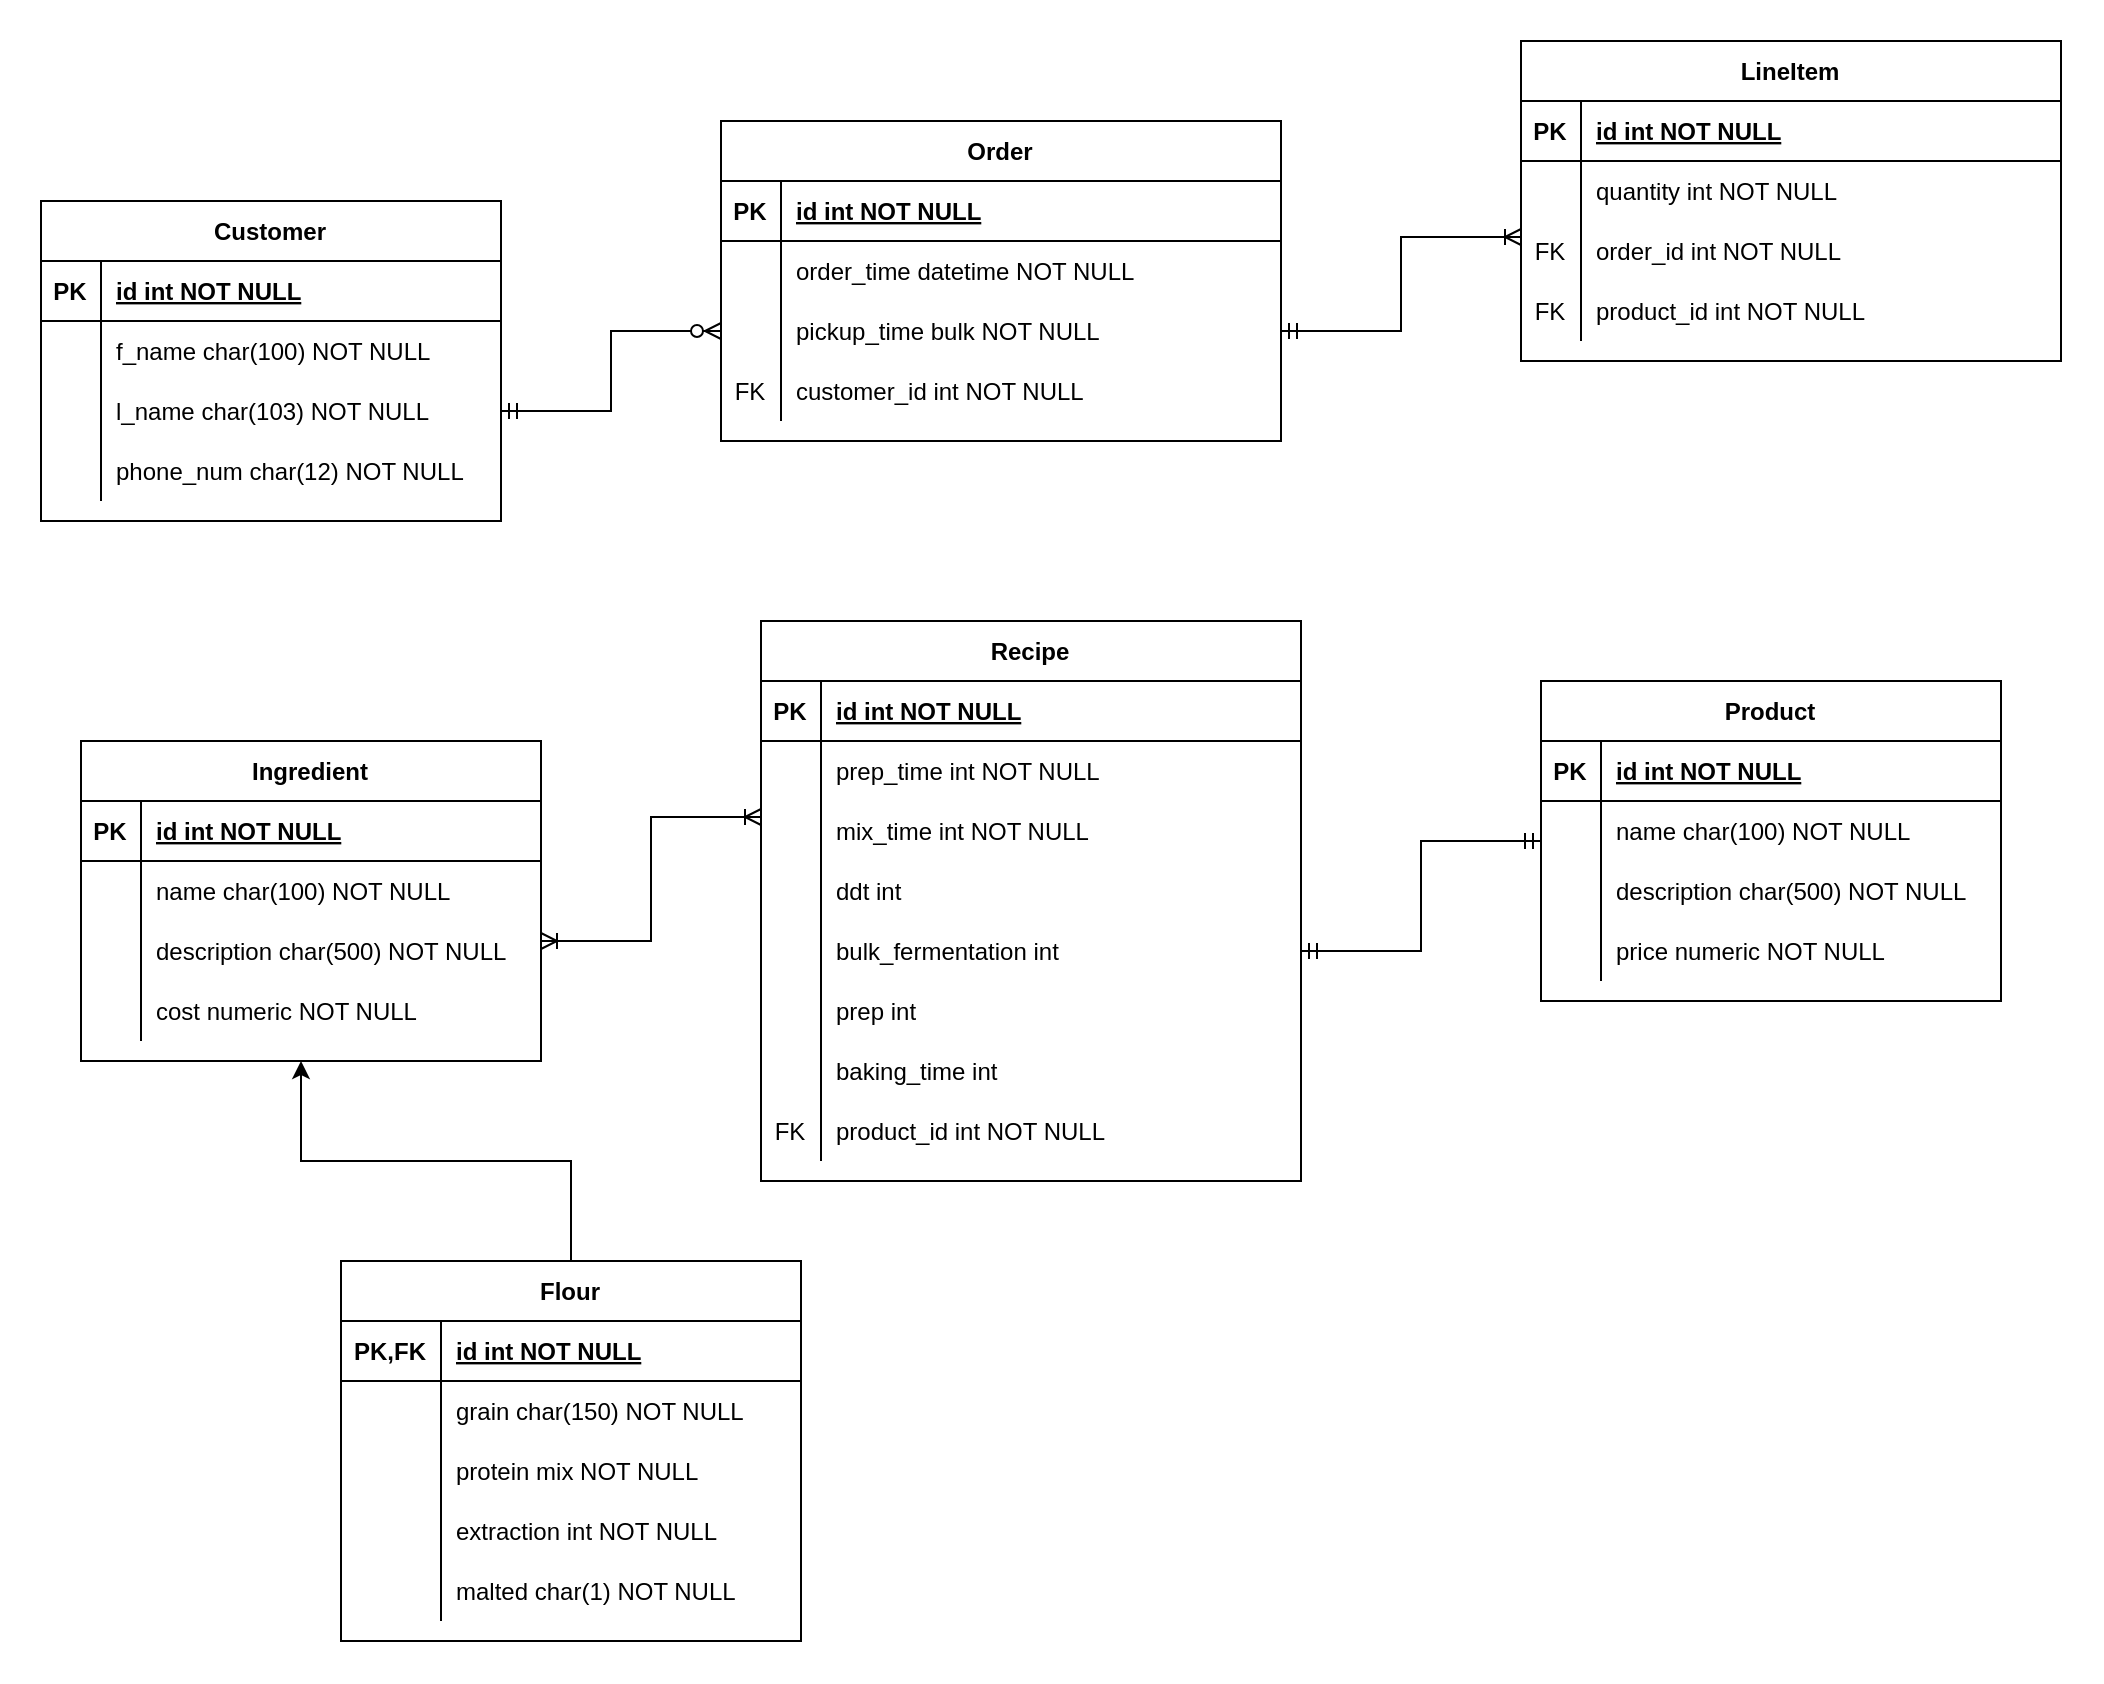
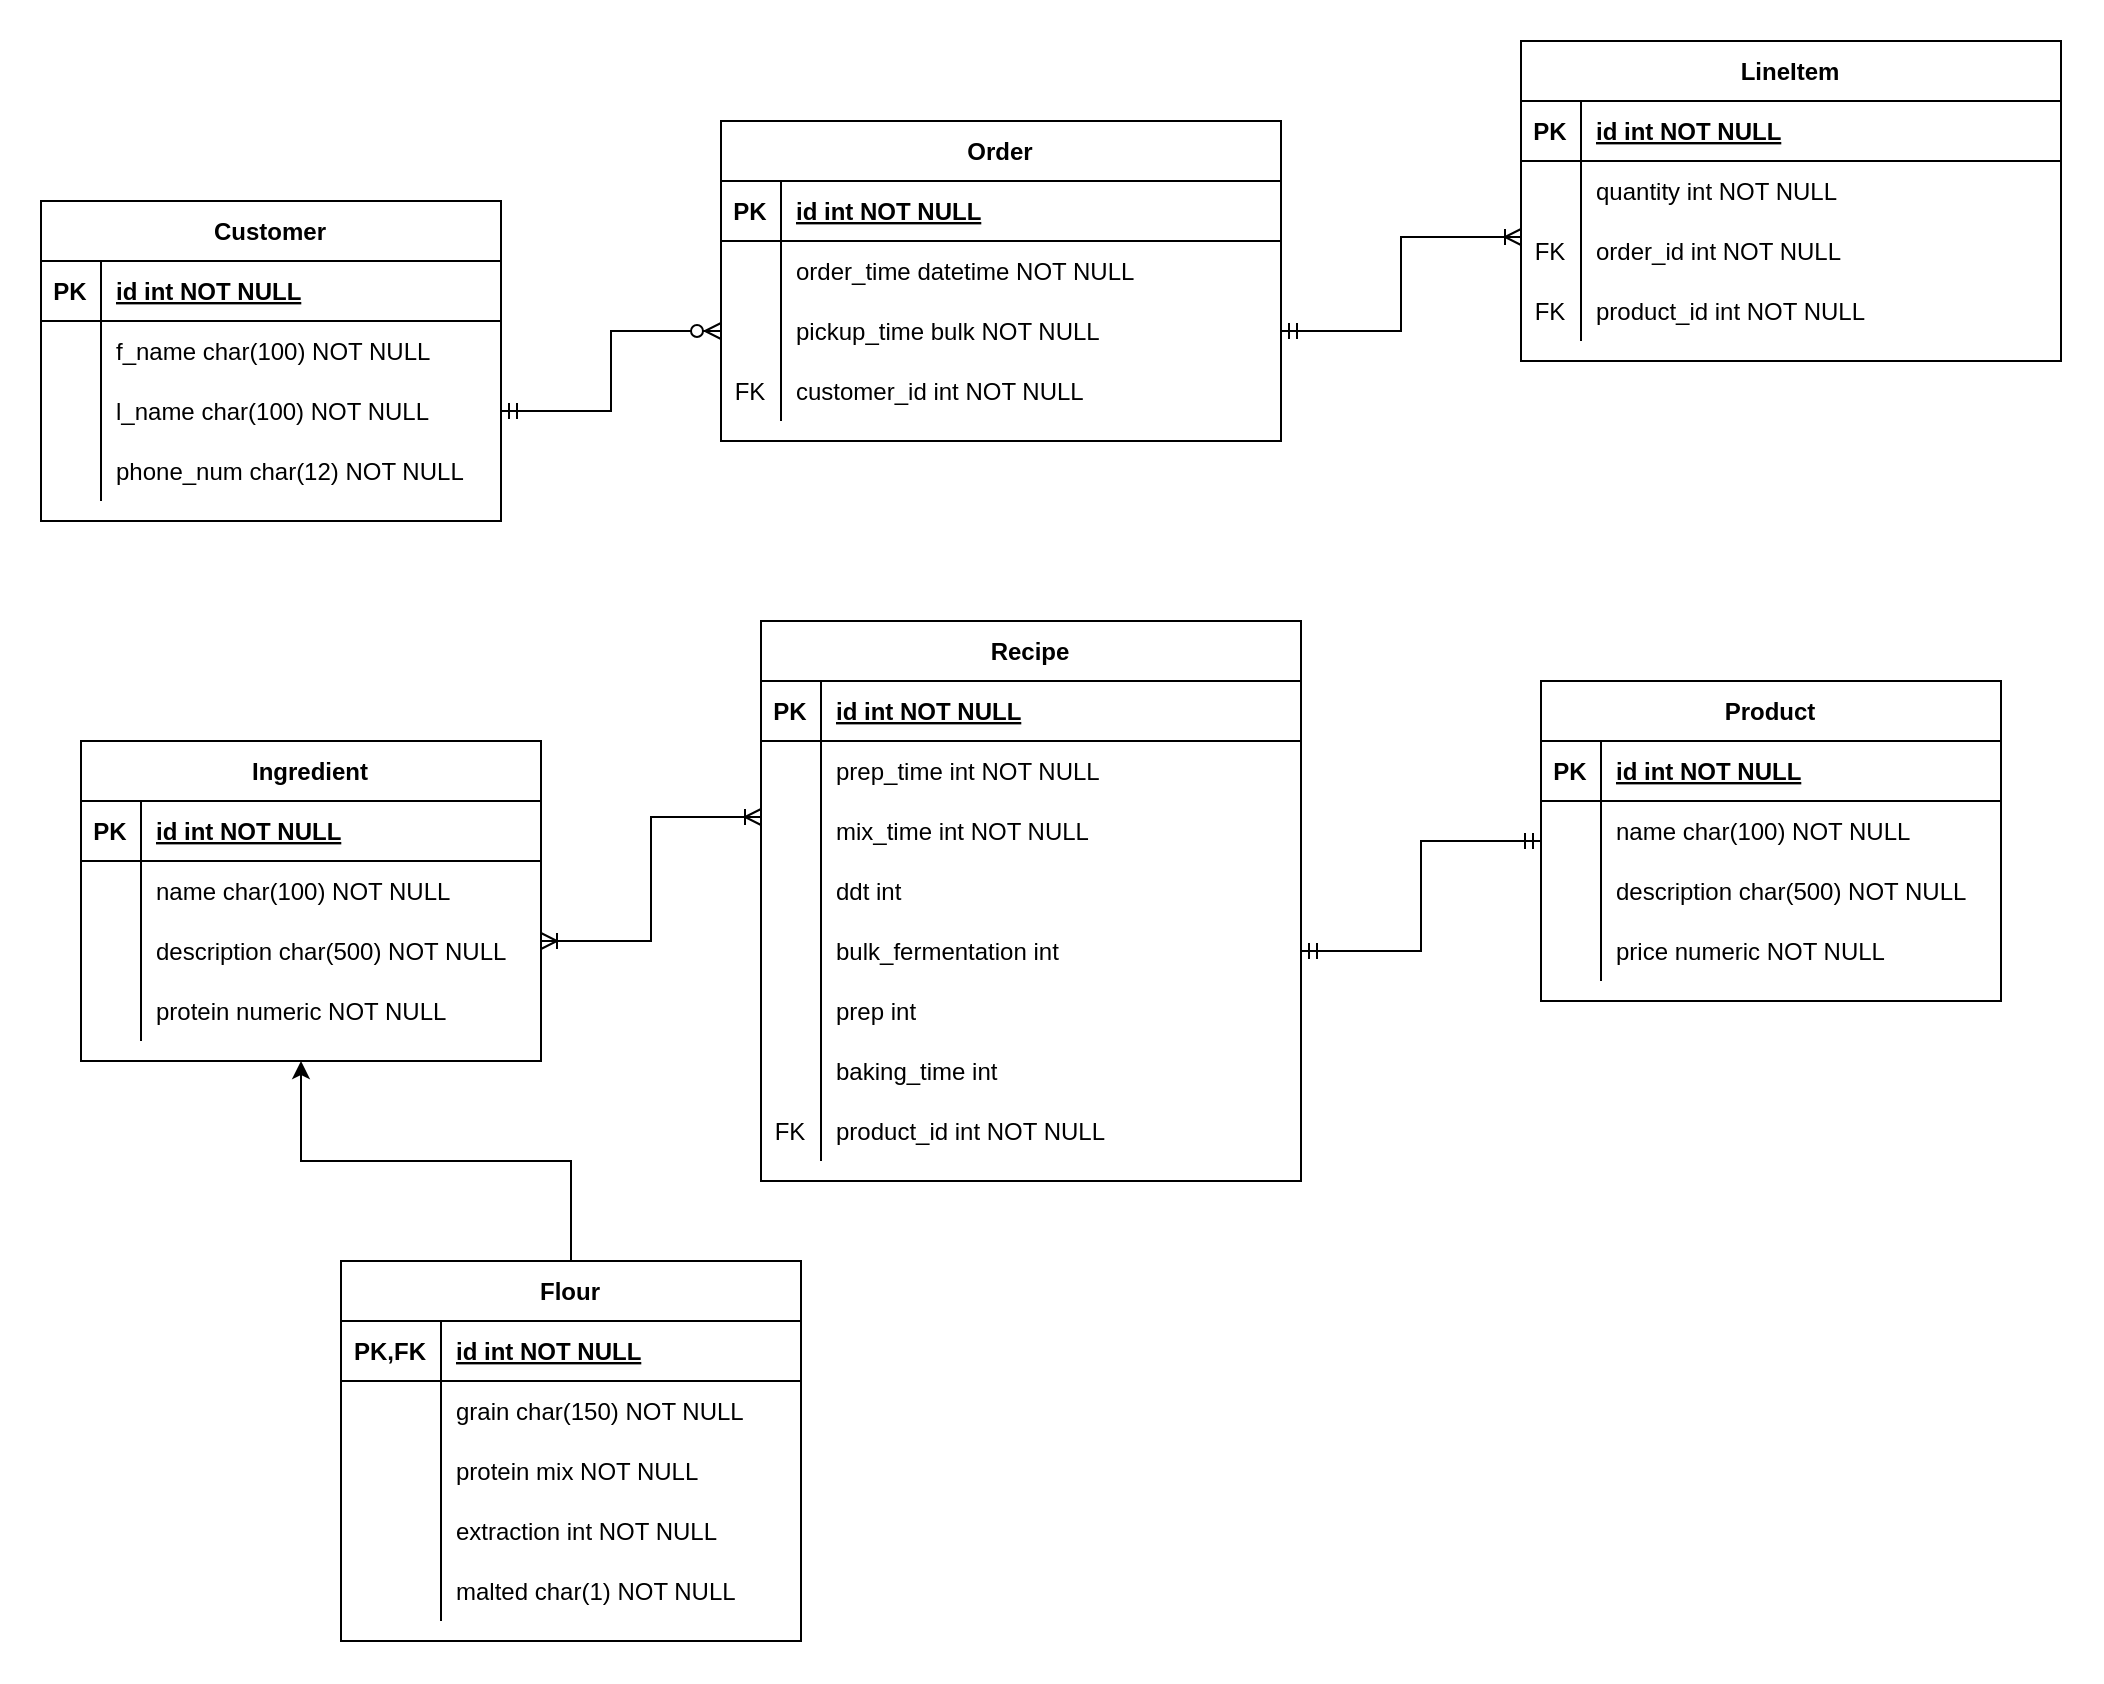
(272, 412) -> (272, 412)
(285, 1012) -> (302, 1012)
